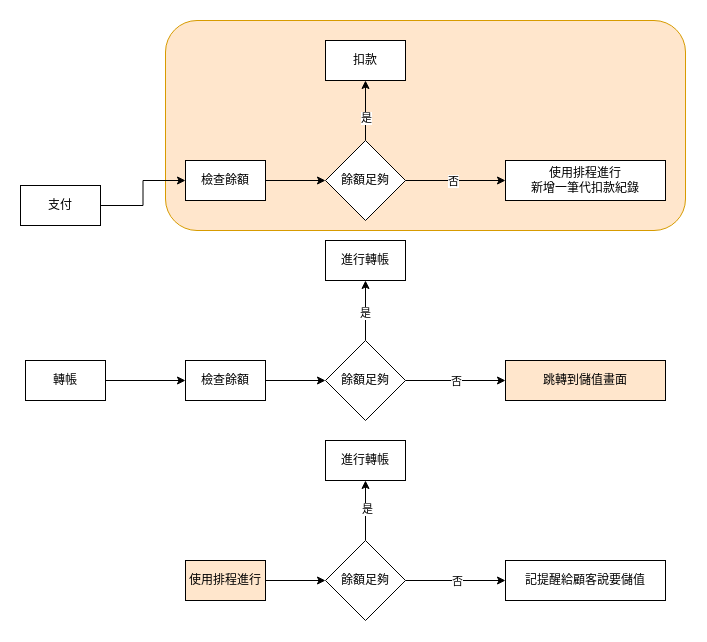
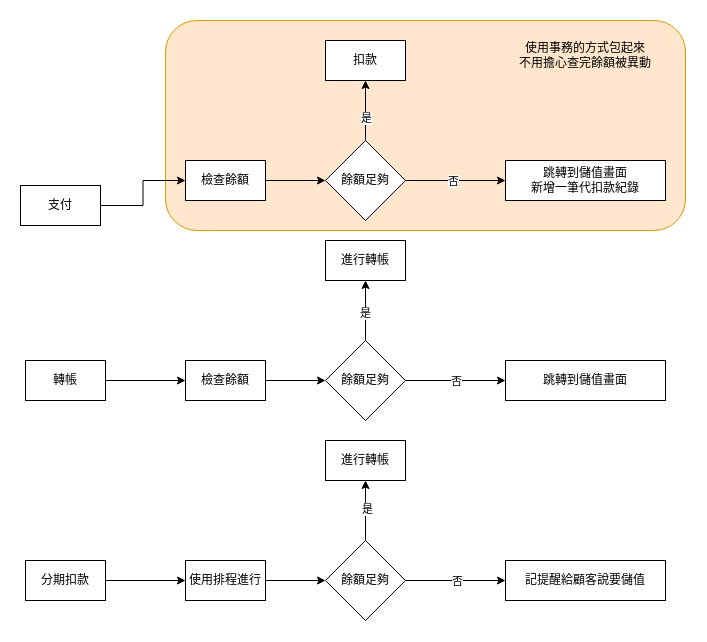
none -> (586, 56)
(586, 181) -> (586, 181)
(586, 381) -> (586, 381)
none -> (66, 581)
none -> (142, 581)
(226, 581) -> (226, 581)
